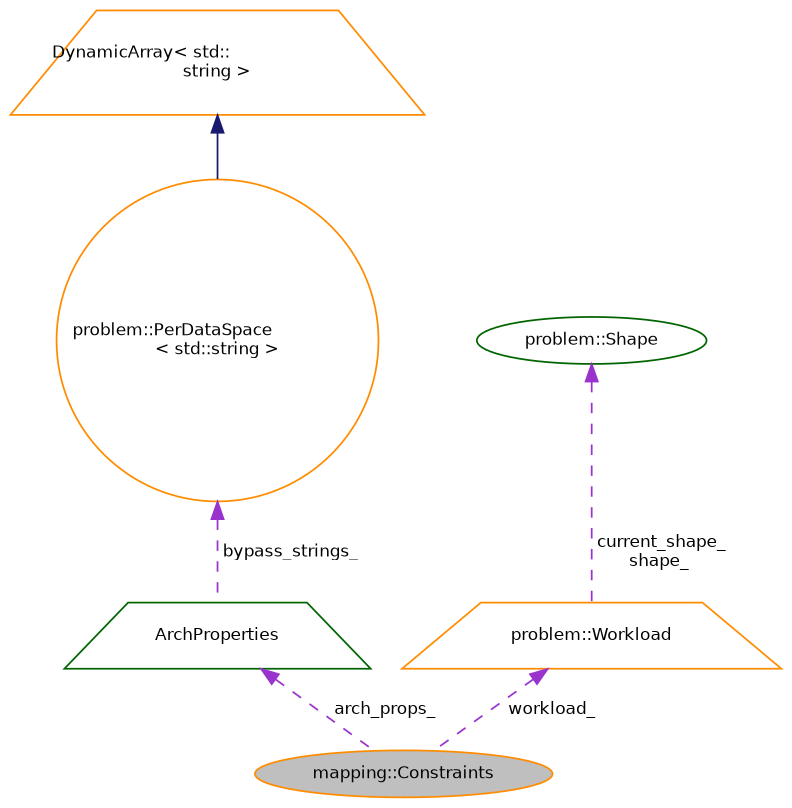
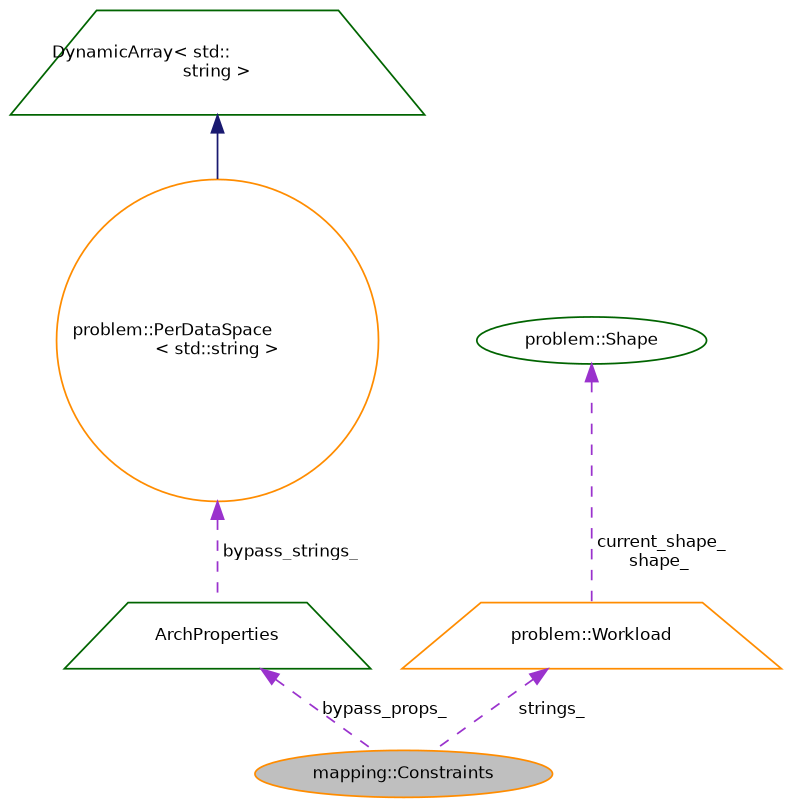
(218, 63) -> (218, 63)
(383, 710) -> (383, 710)
(550, 710) -> (550, 710)
